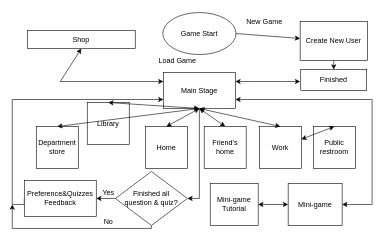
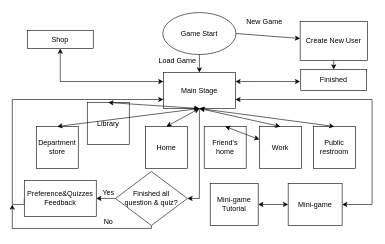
(81, 39) -> (60, 39)
none -> (200, 61)
(213, 118) -> (242, 133)
(318, 133) -> (272, 118)
